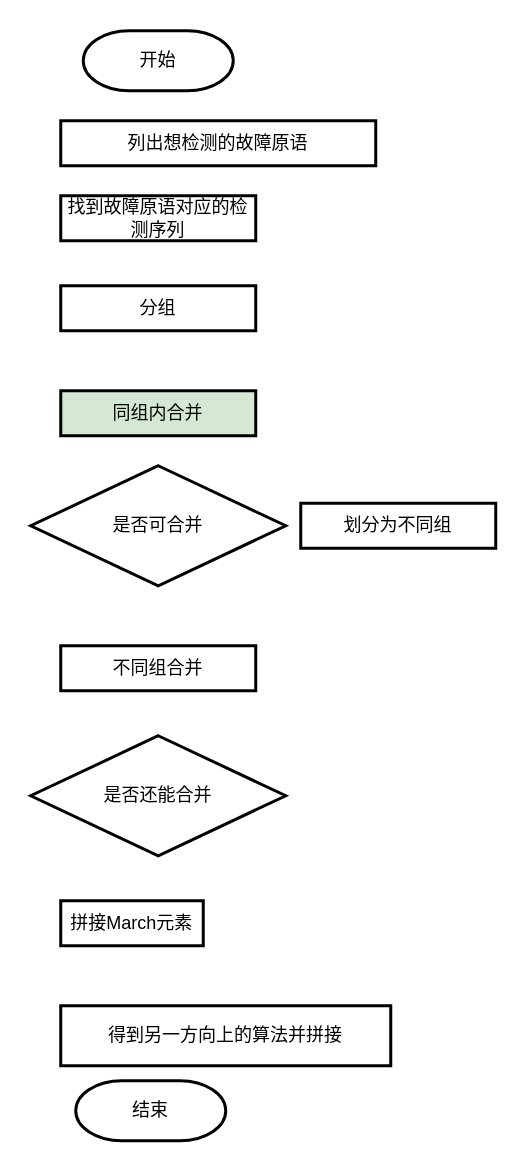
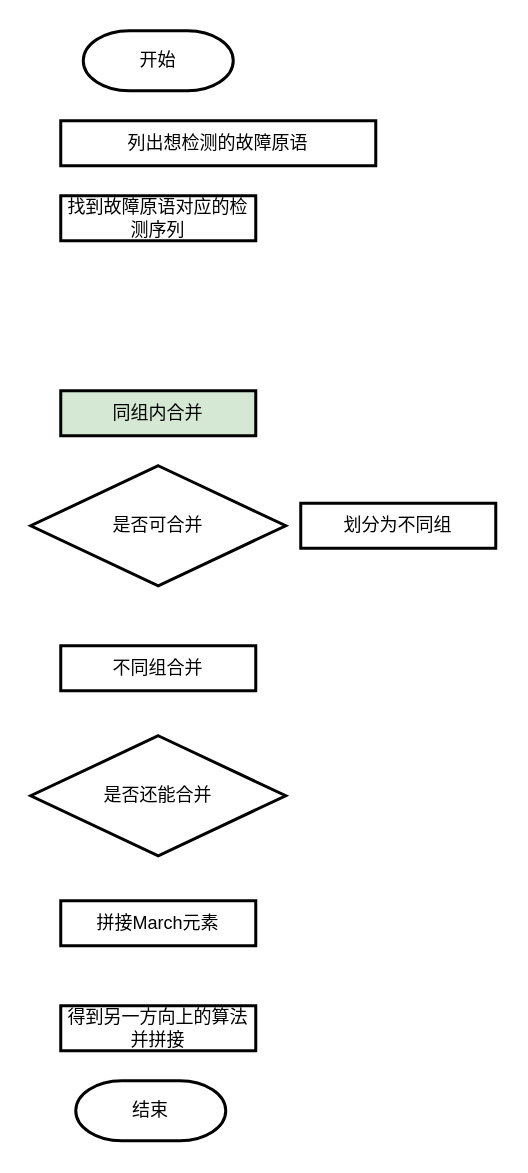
(158, 308) -> none
(132, 923) -> (158, 923)
(226, 1036) -> (158, 1028)
